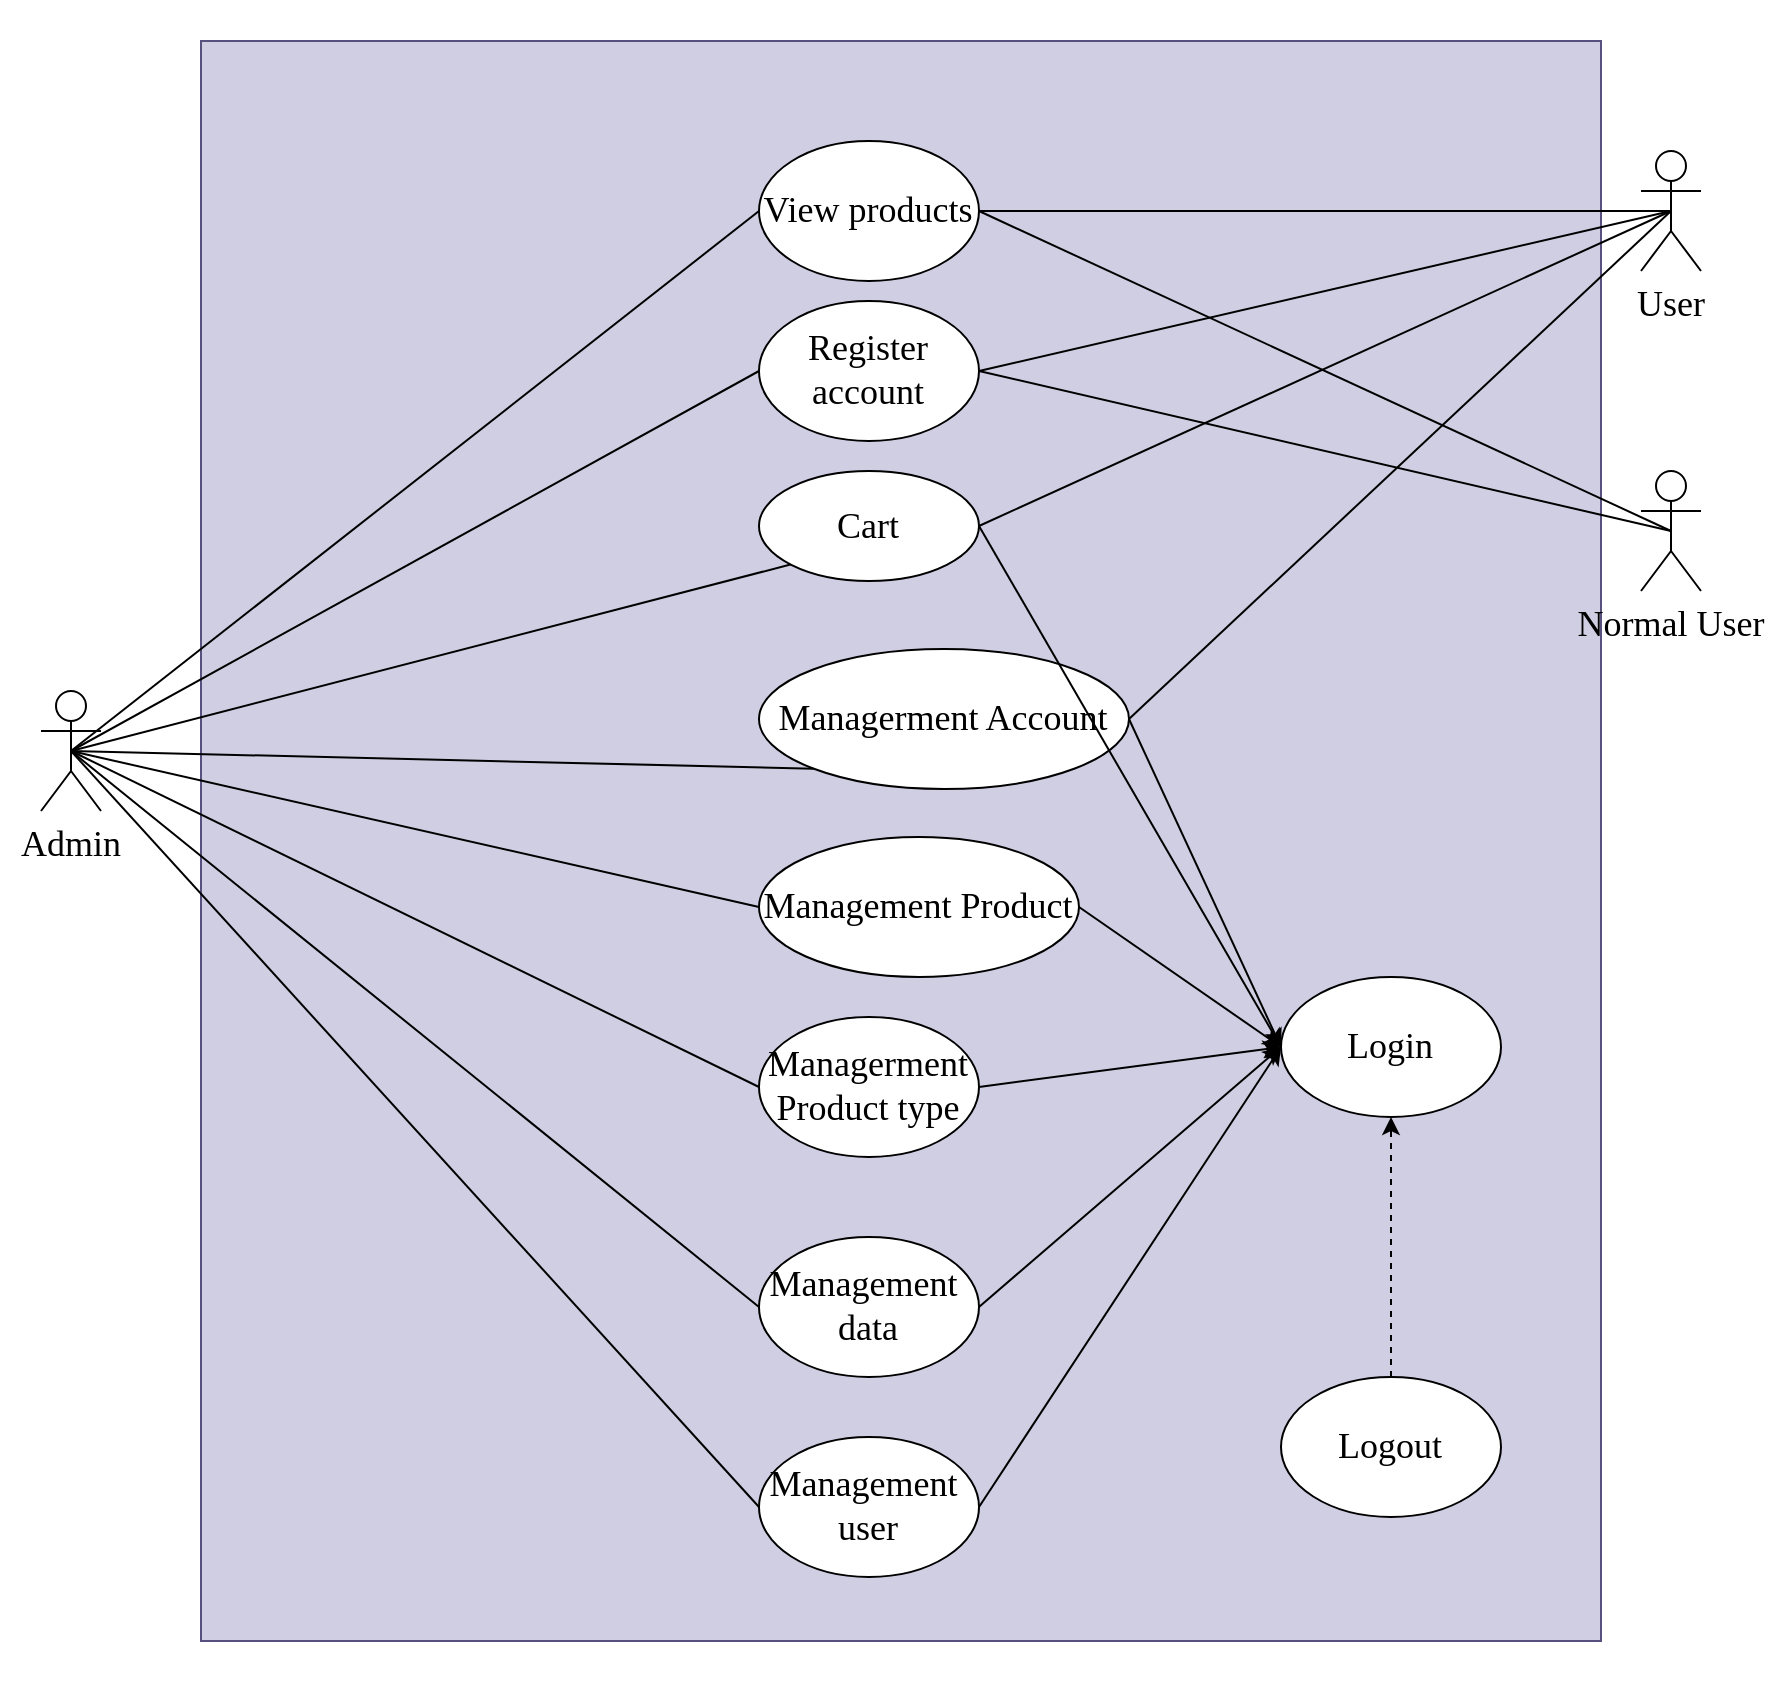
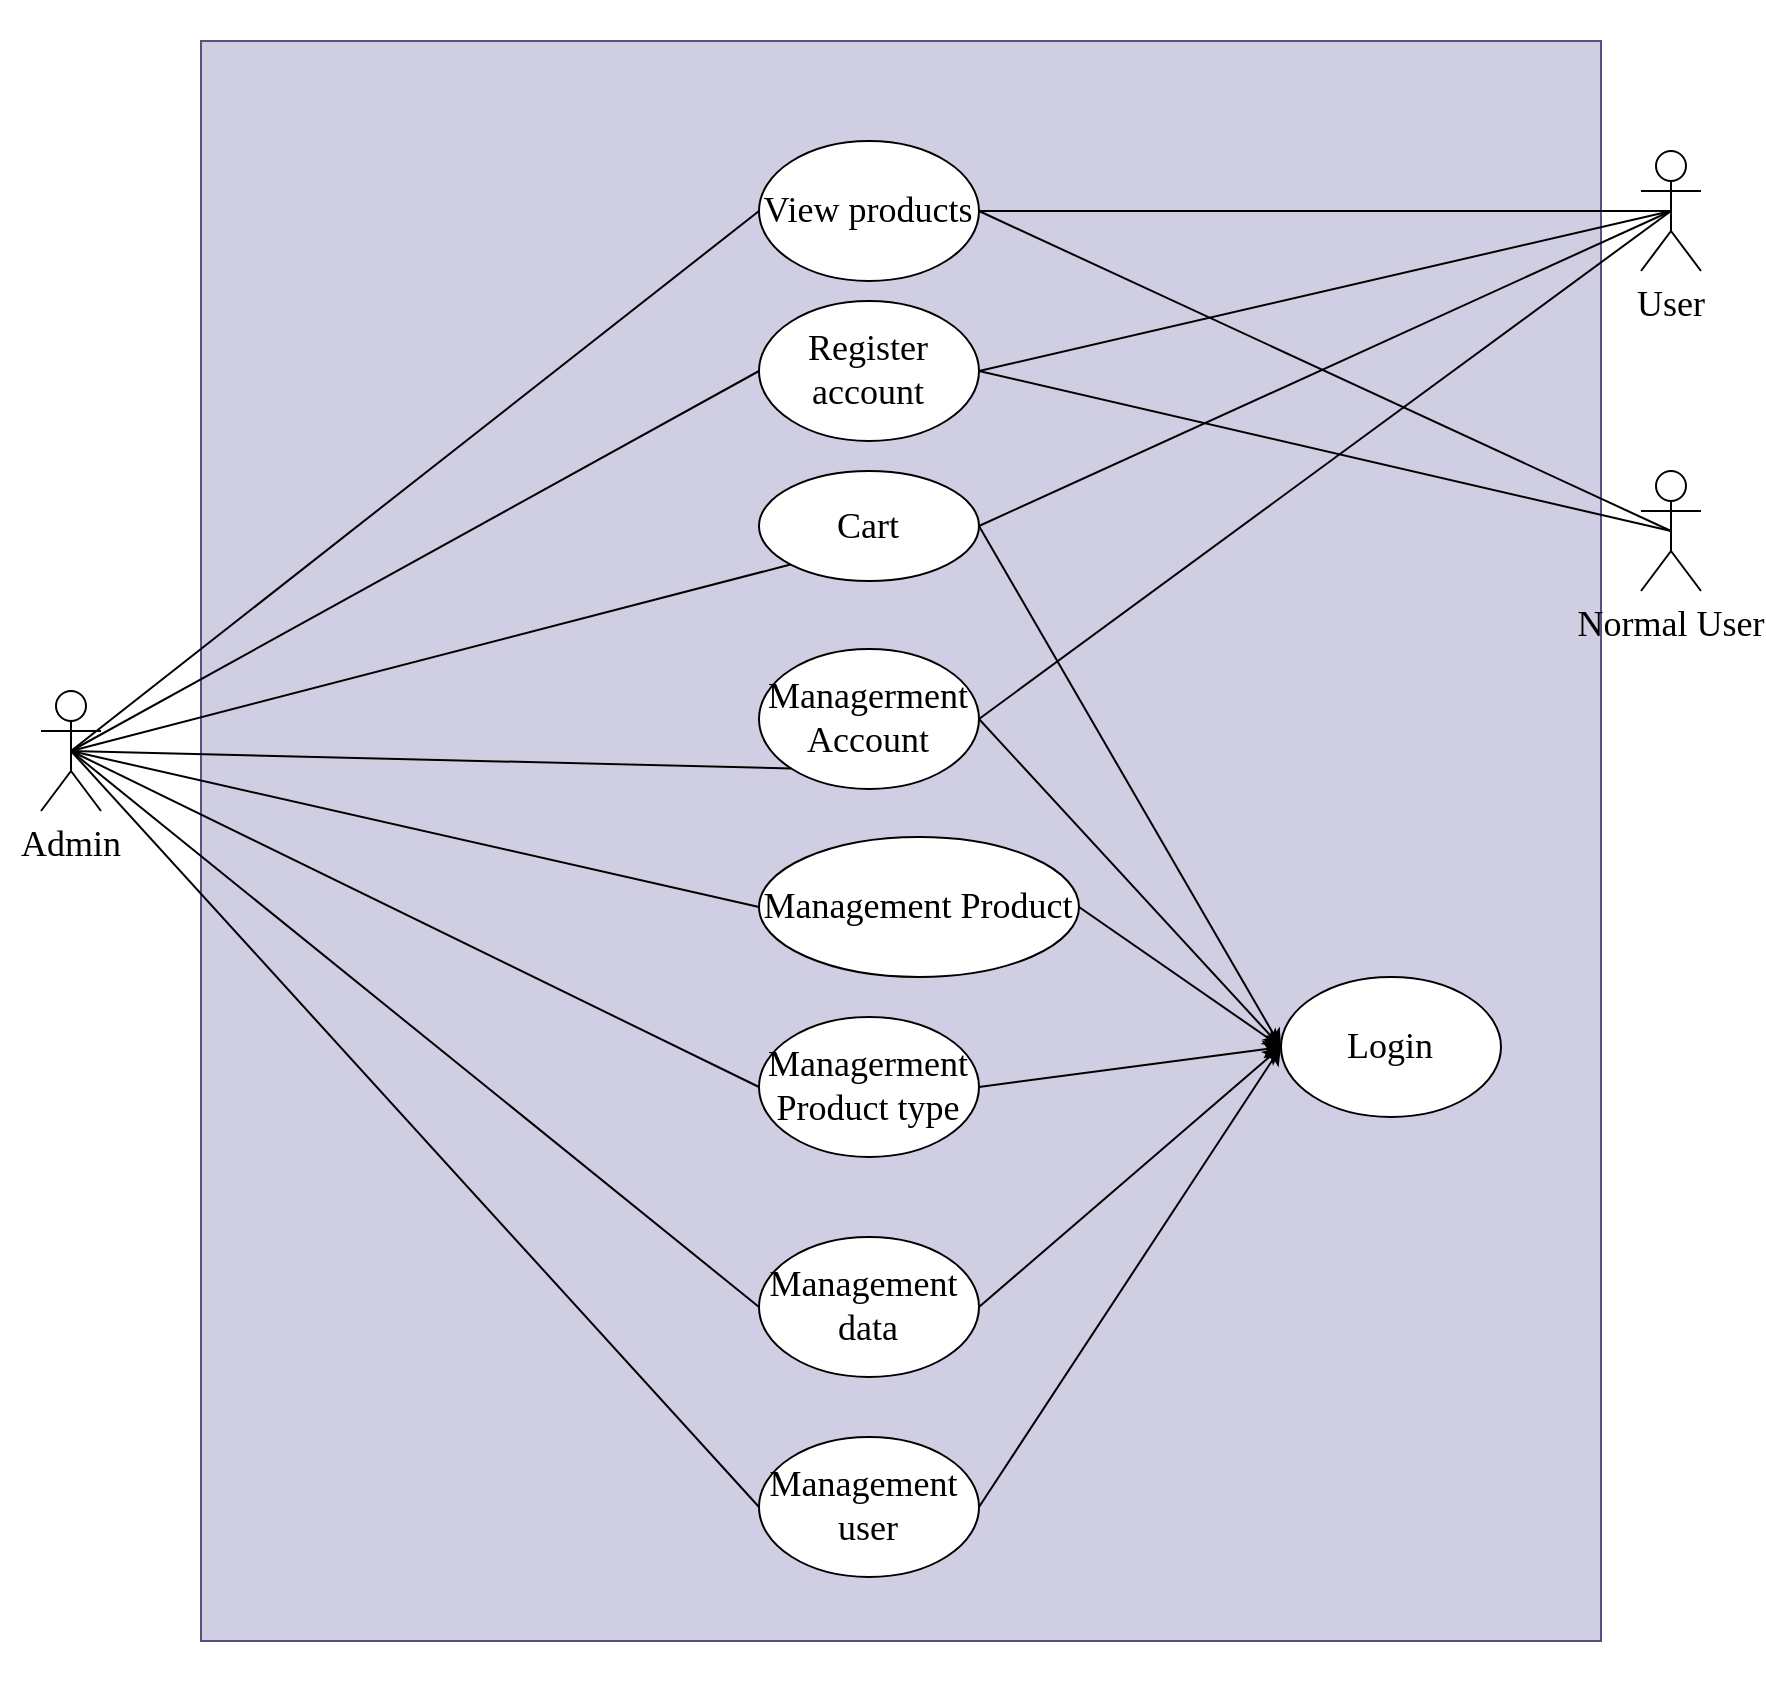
(944, 719) -> (869, 719)
(1391, 1254) -> none
(1391, 1447) -> none
